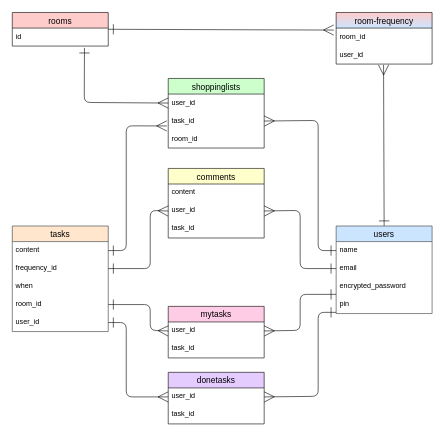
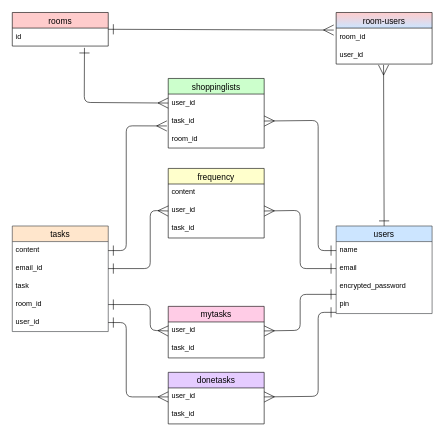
(384, 21) -> (384, 21)
(216, 177) -> (216, 177)
(39, 268) -> (29, 268)
(24, 286) -> (24, 286)
